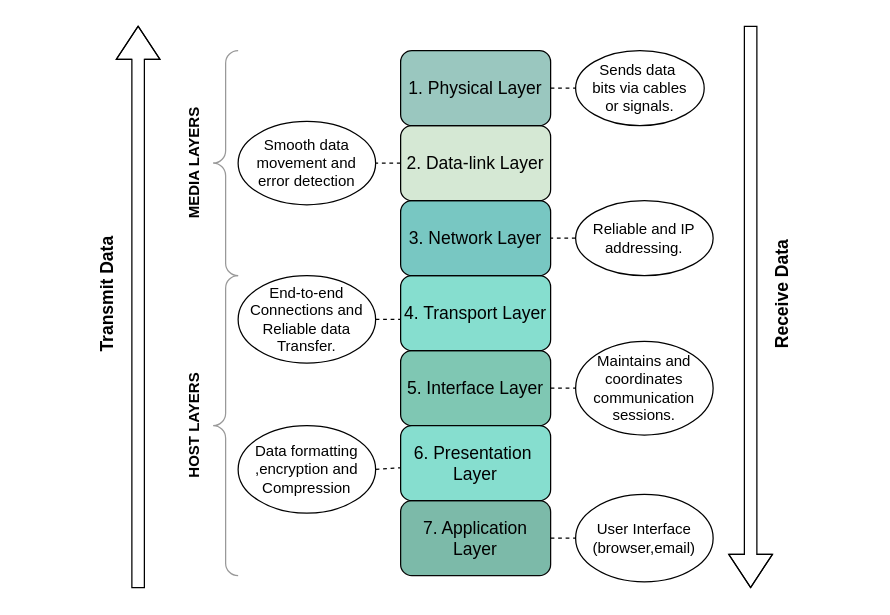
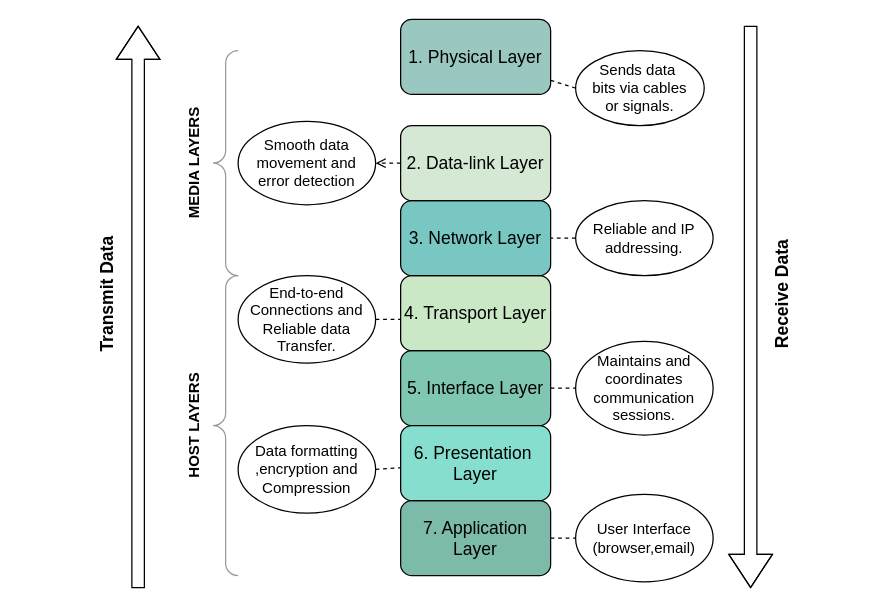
(476, 88) -> (476, 57)
(380, 163) -> (381, 163)
(476, 313) -> (476, 313)
